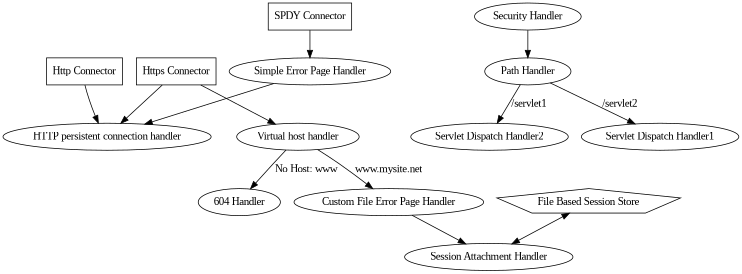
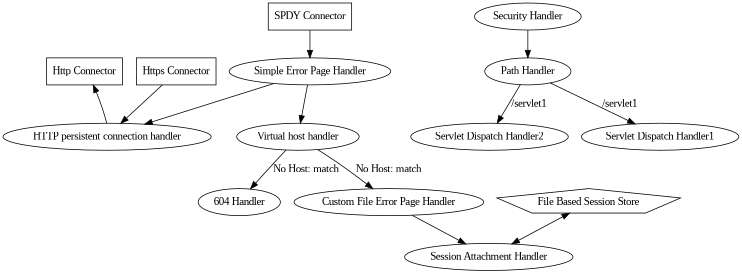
(90, 101) -> (102, 107)
(235, 103) -> (305, 100)
(620, 104) -> (620, 104)
(306, 169) -> (306, 169)
(389, 169) -> (389, 169)
